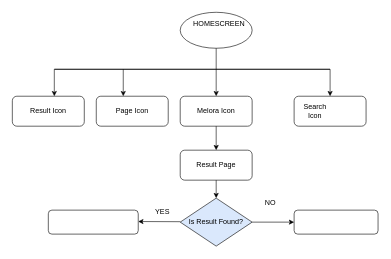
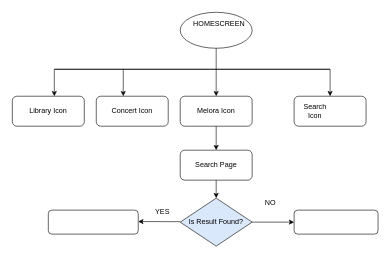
(48, 111) -> (48, 111)
(132, 111) -> (132, 111)
(216, 165) -> (216, 165)
